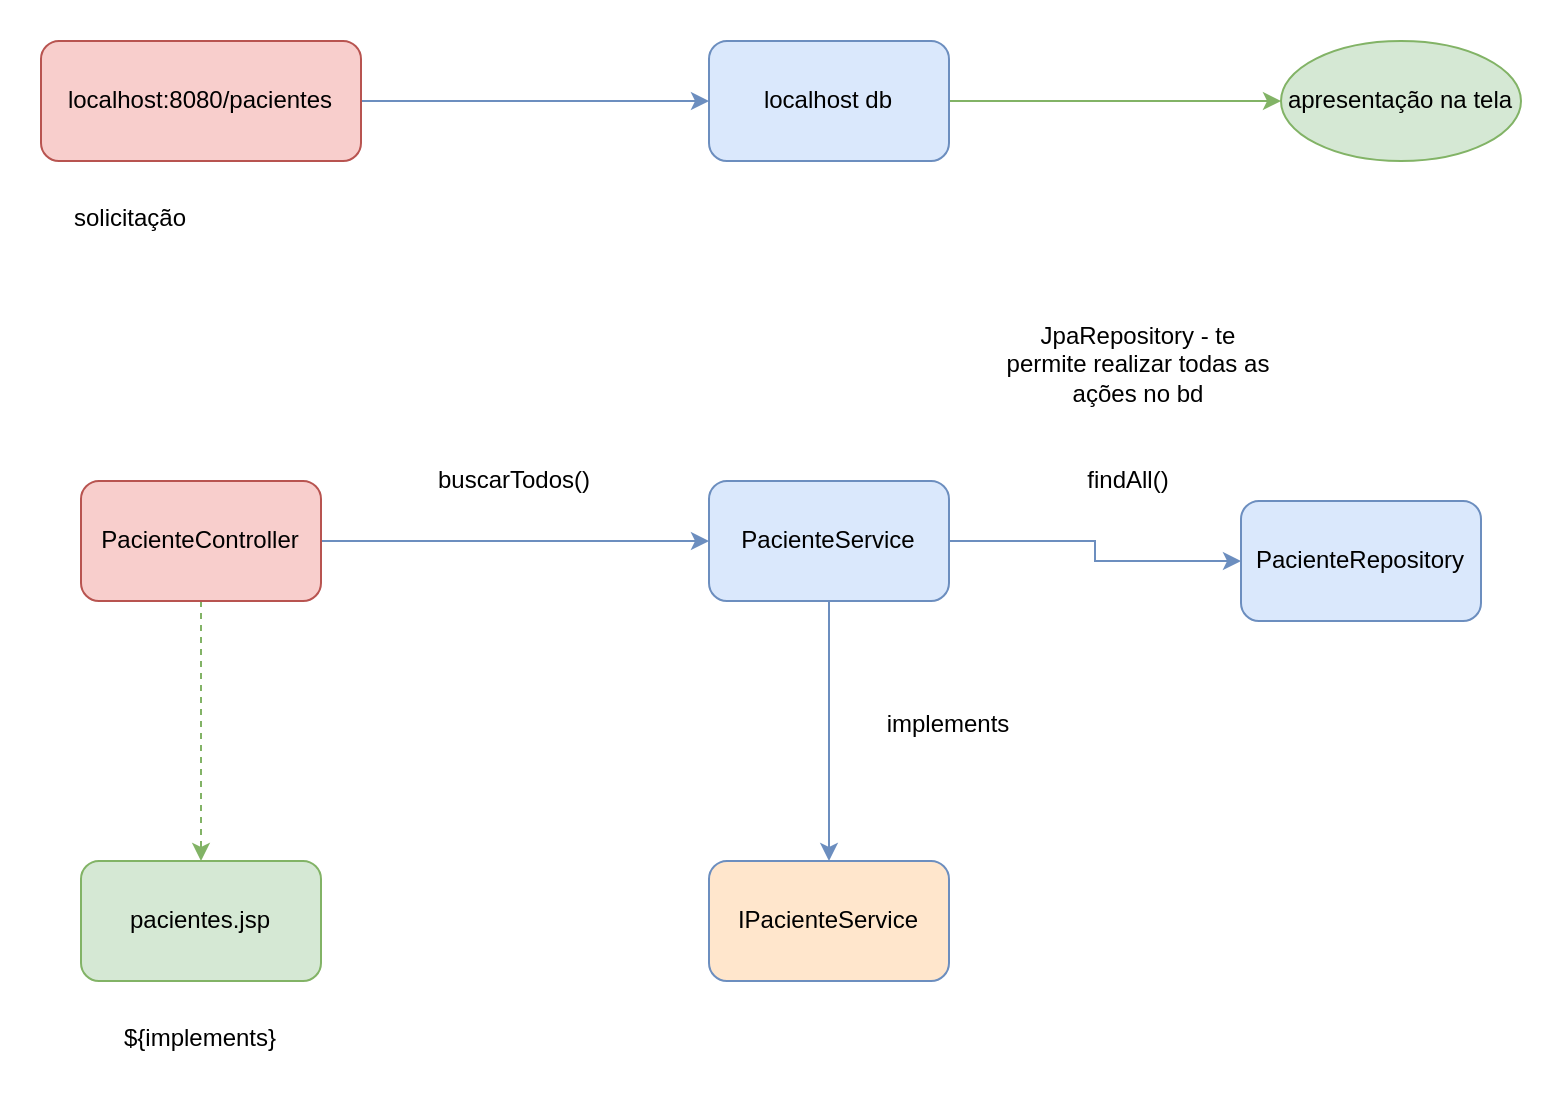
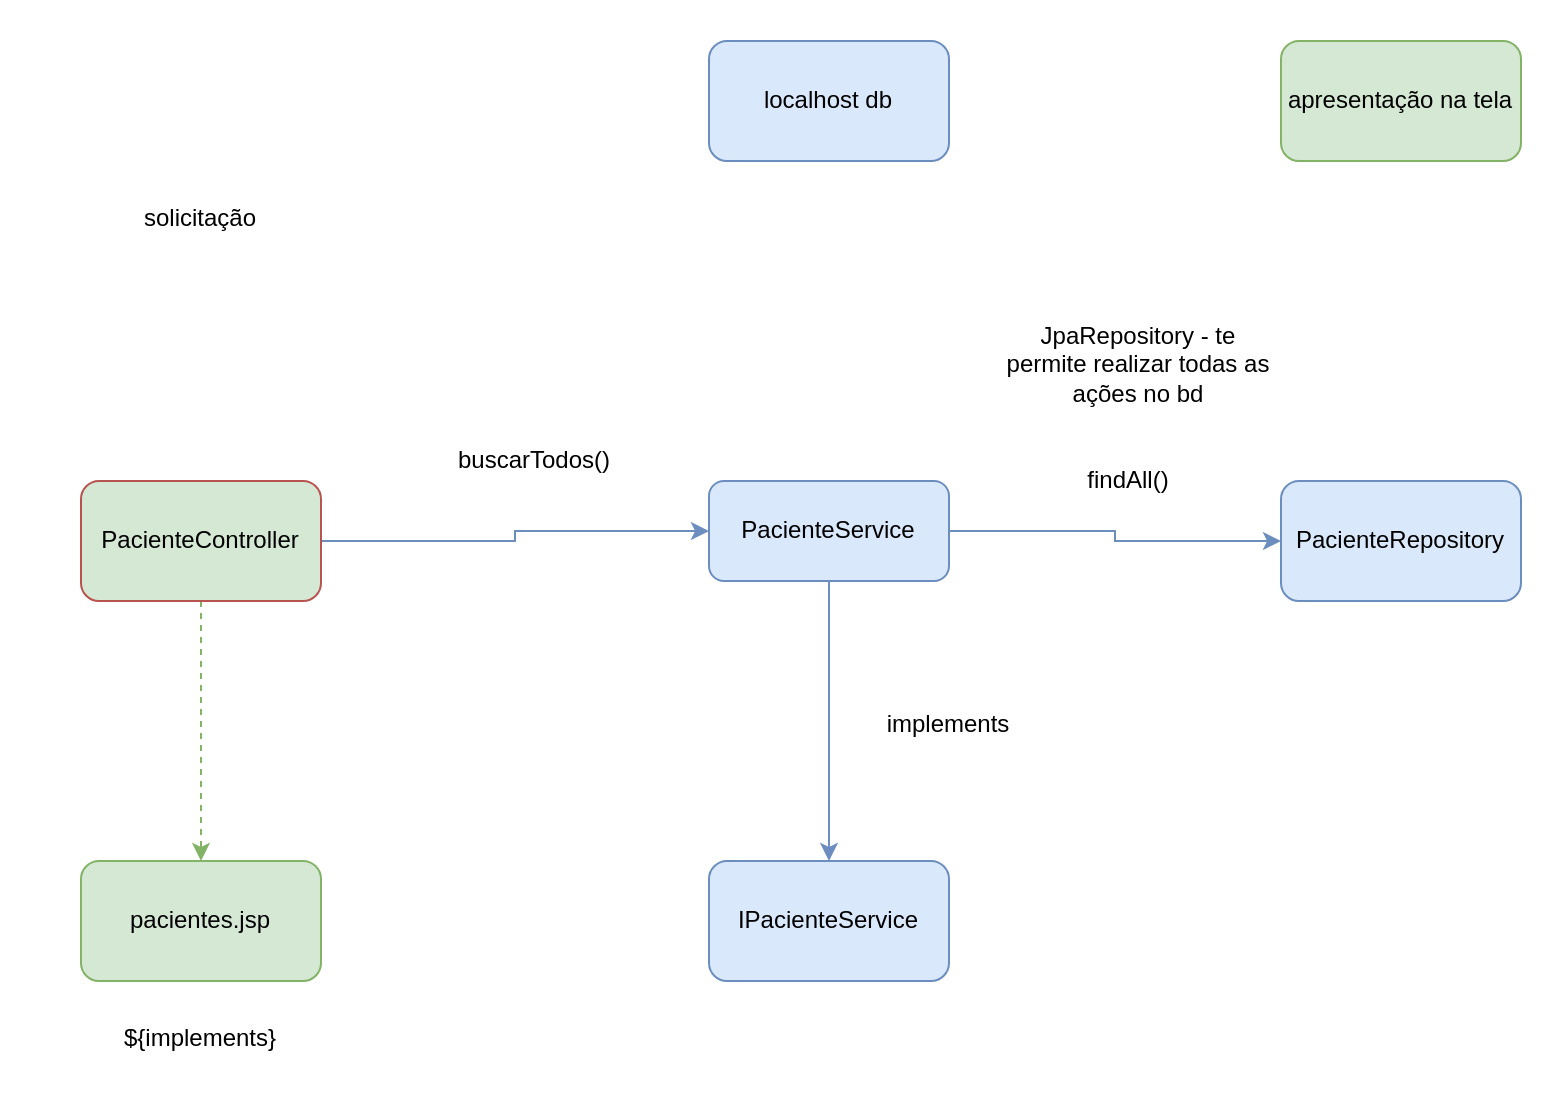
(201, 101) -> none
(528, 101) -> none
(1108, 101) -> none
(1401, 101) -> (1401, 101)
(131, 218) -> (201, 218)
(515, 481) -> (535, 461)
(201, 541) -> (201, 541)
(829, 541) -> (829, 531)
(1361, 561) -> (1401, 541)
(829, 921) -> (829, 921)
